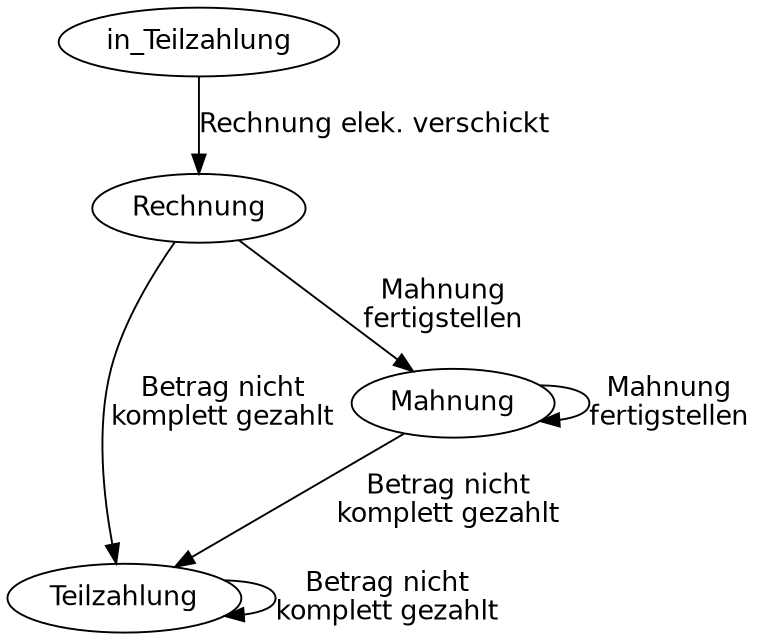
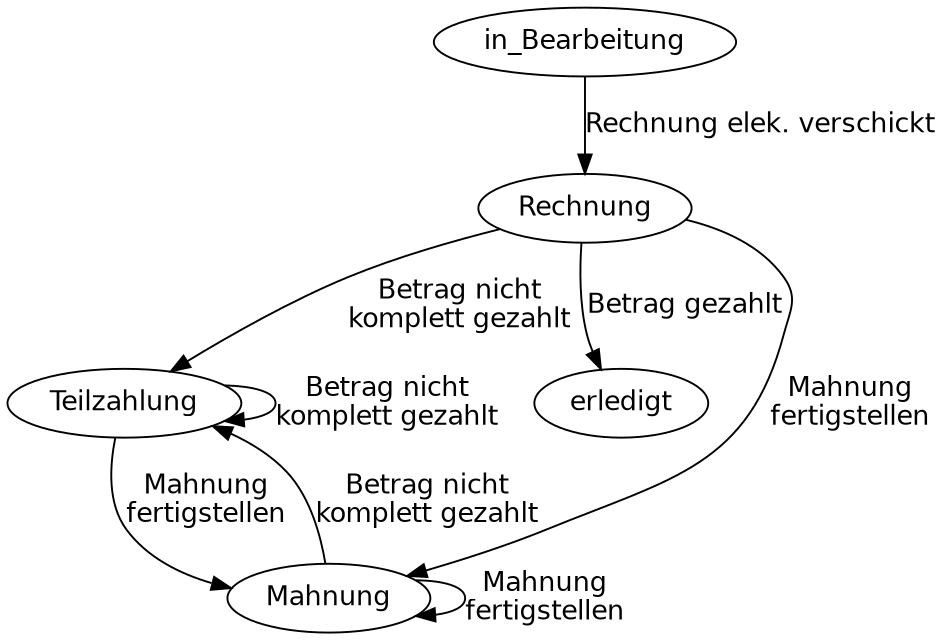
(199, 42) -> (585, 42)
none -> (621, 403)
none -> (129, 532)
